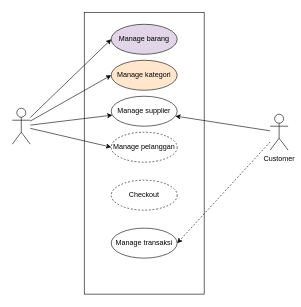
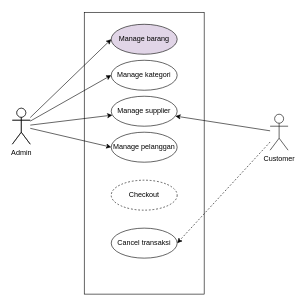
(144, 75) -> (144, 75)
(144, 147) -> (144, 147)
none -> (22, 153)
(144, 243) -> (144, 243)
